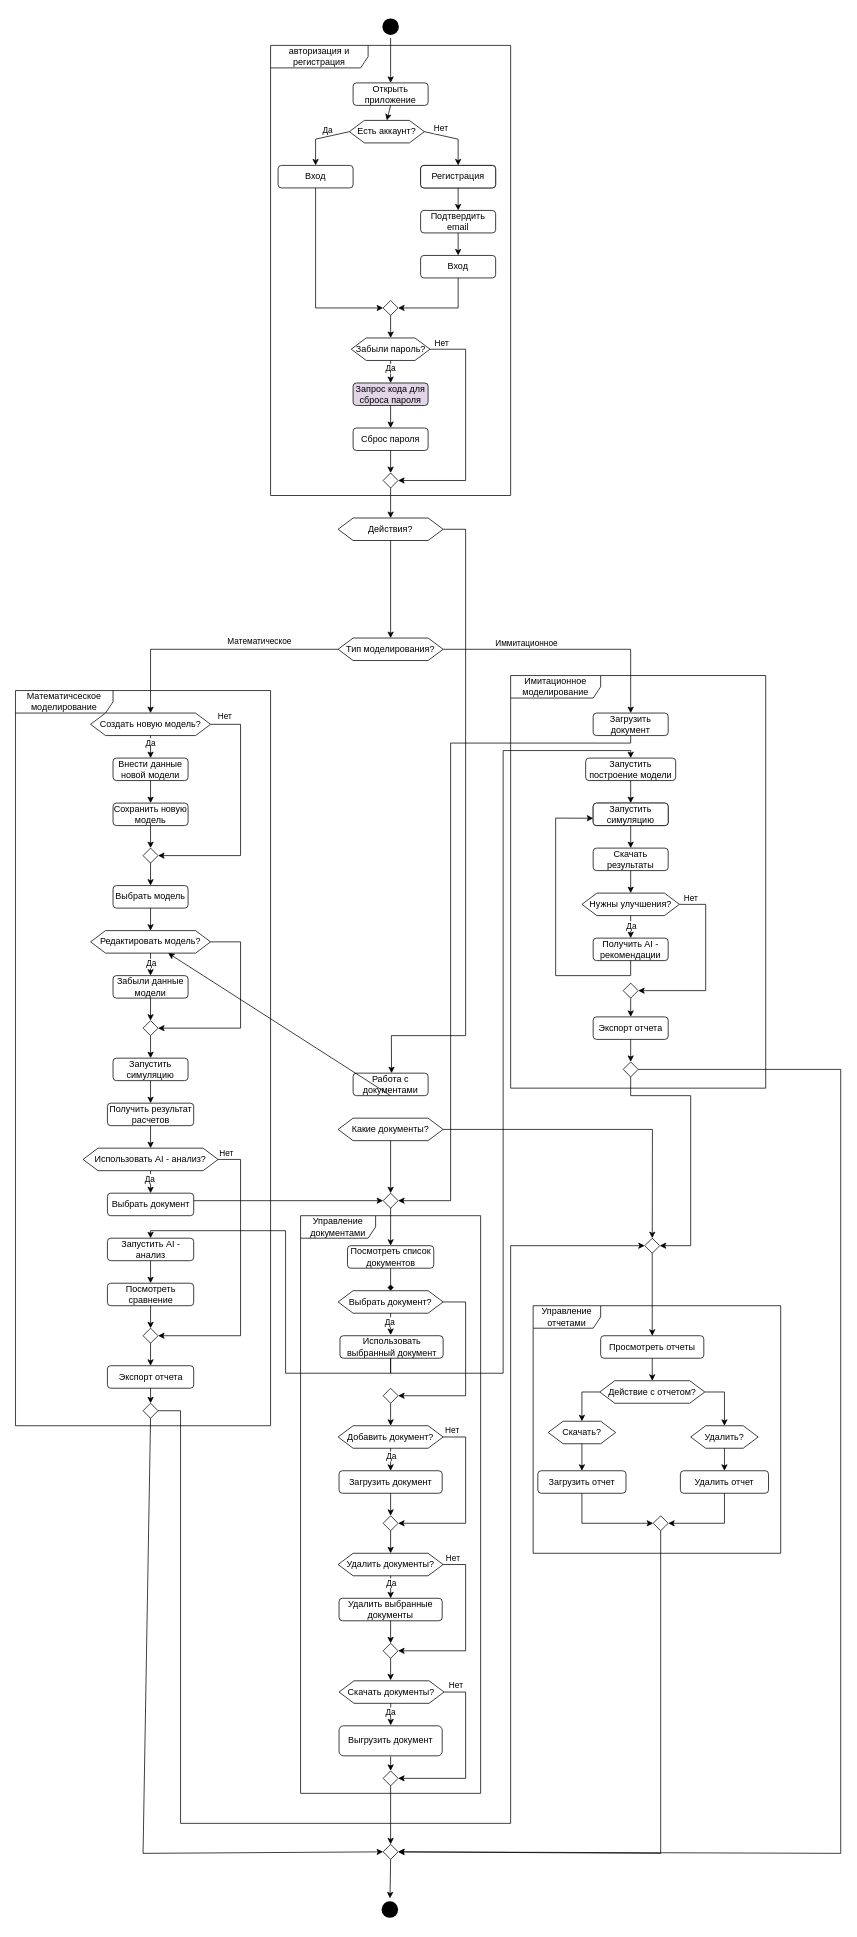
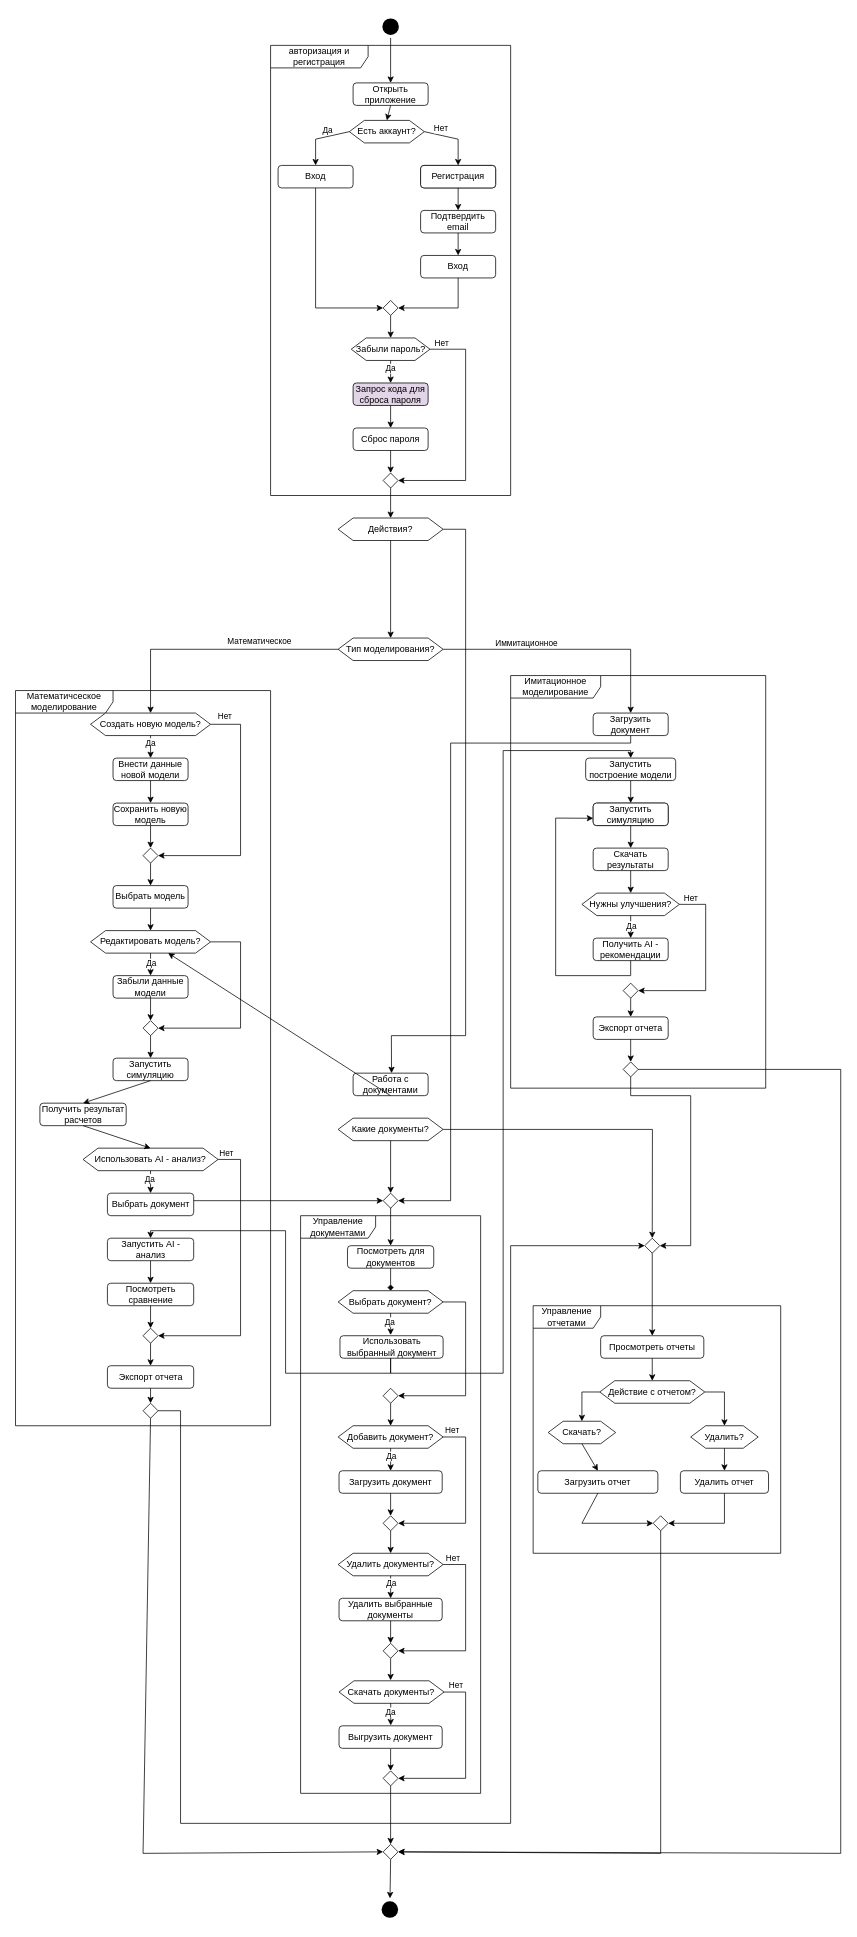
(150, 1114) -> (83, 1114)
(391, 1257) -> (391, 1257)
(582, 1482) -> (598, 1482)
(390, 1740) -> (390, 1737)
